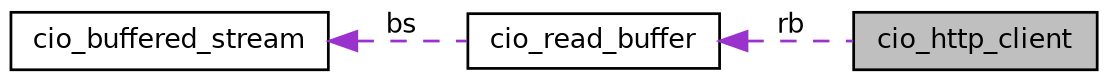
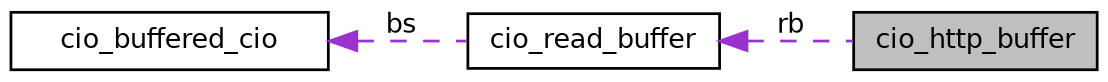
(170, 41) -> (170, 41)
(975, 41) -> (975, 41)
